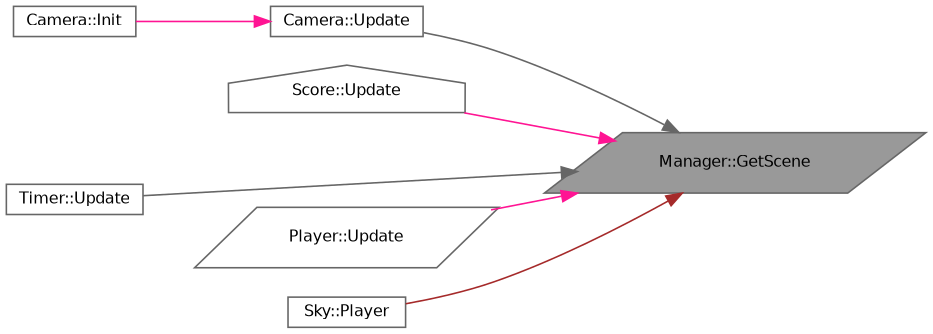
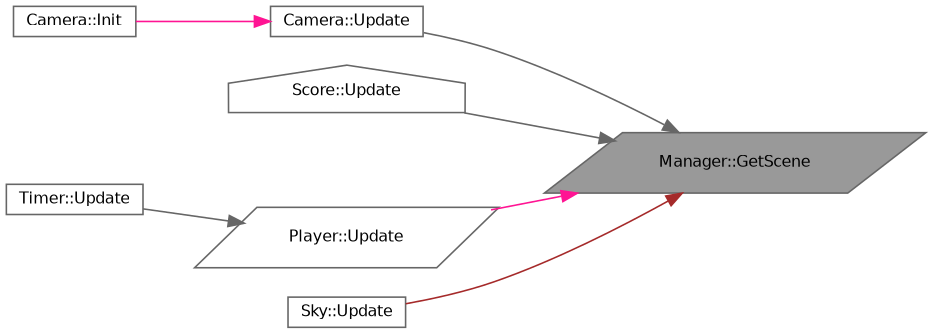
(532, 125) -> (532, 125)
(352, 184) -> (186, 215)
(347, 312) -> (347, 312)
